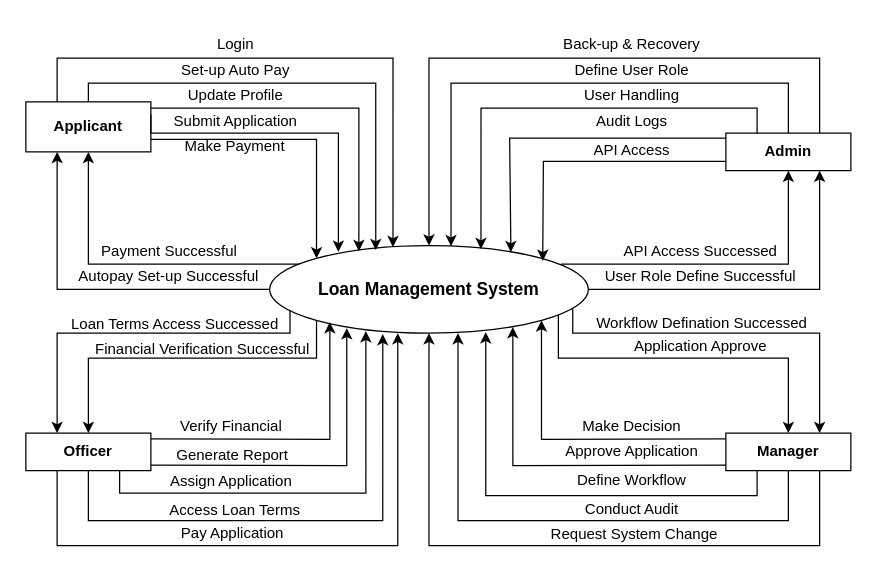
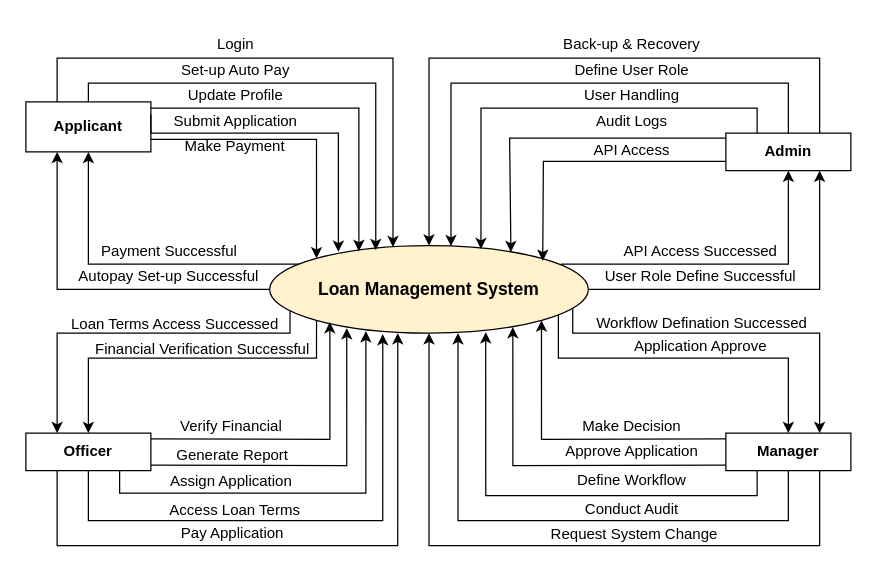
(429, 289) -> (429, 289)
